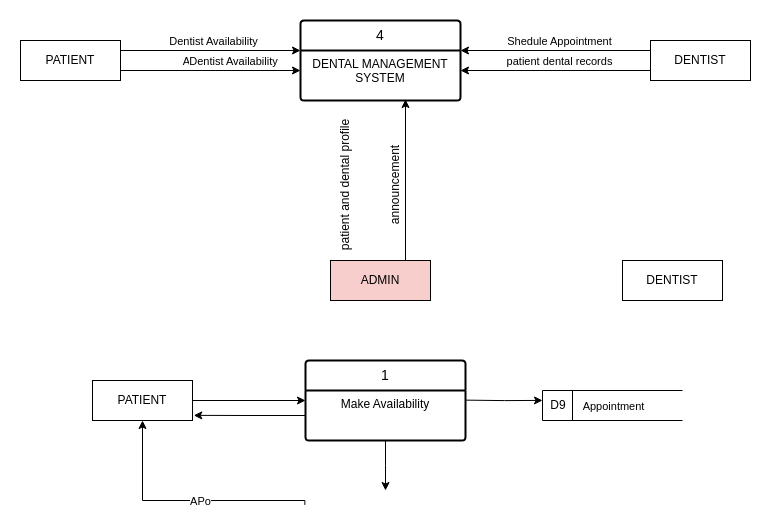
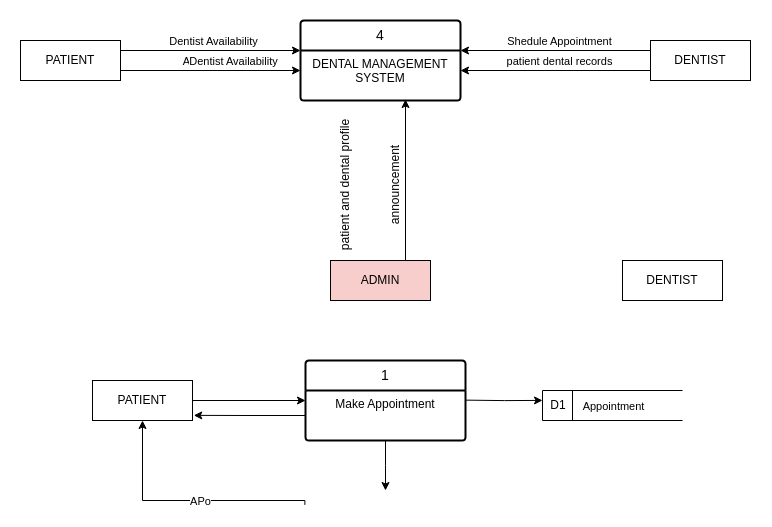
(386, 405) -> (386, 405)
(554, 406) -> (554, 406)
